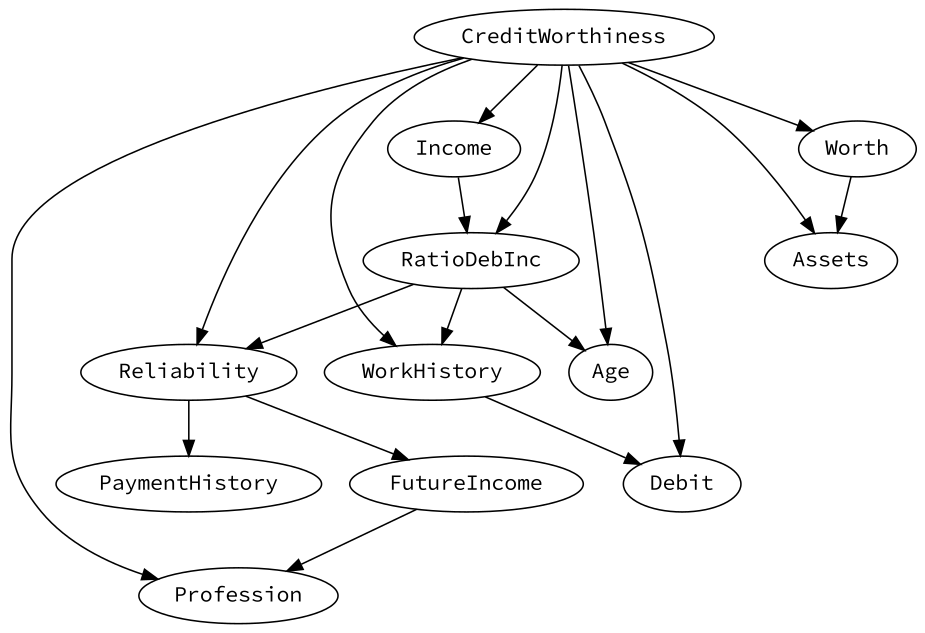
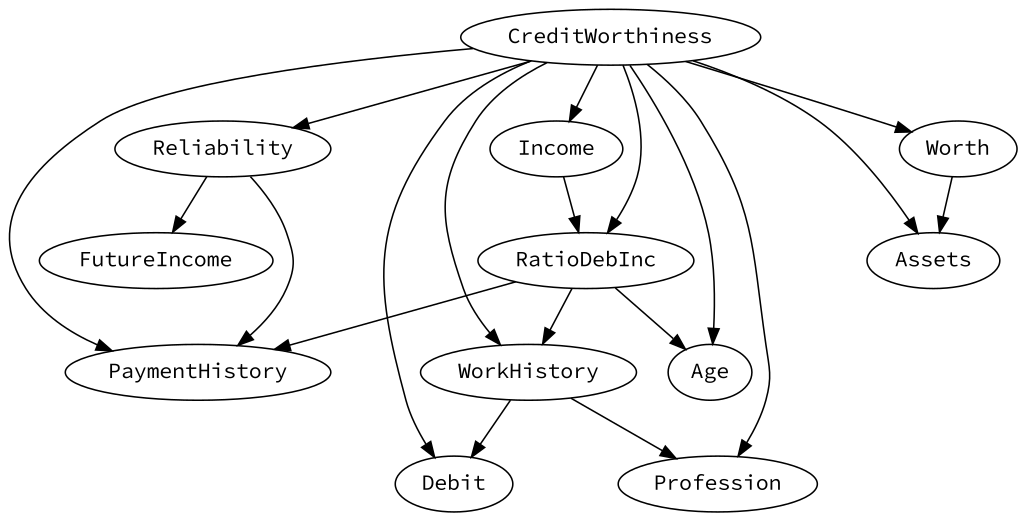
none -> (137, 104)
(337, 314) -> (403, 313)
(359, 537) -> (617, 424)
